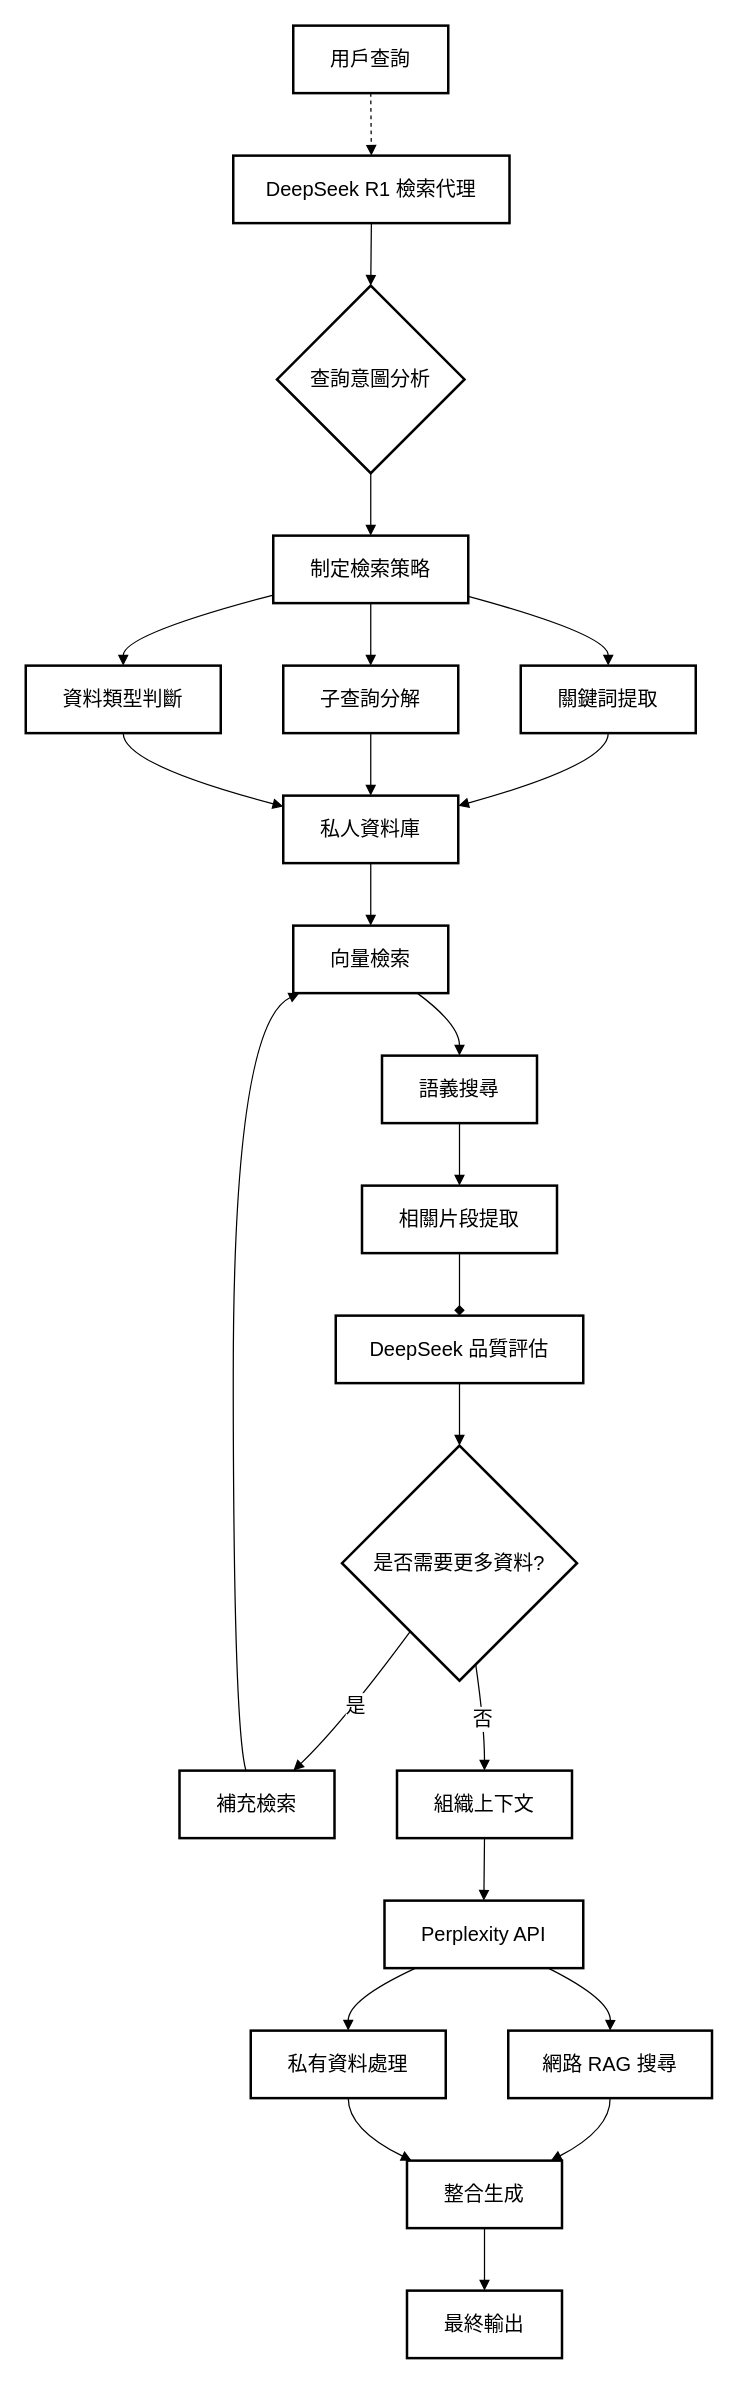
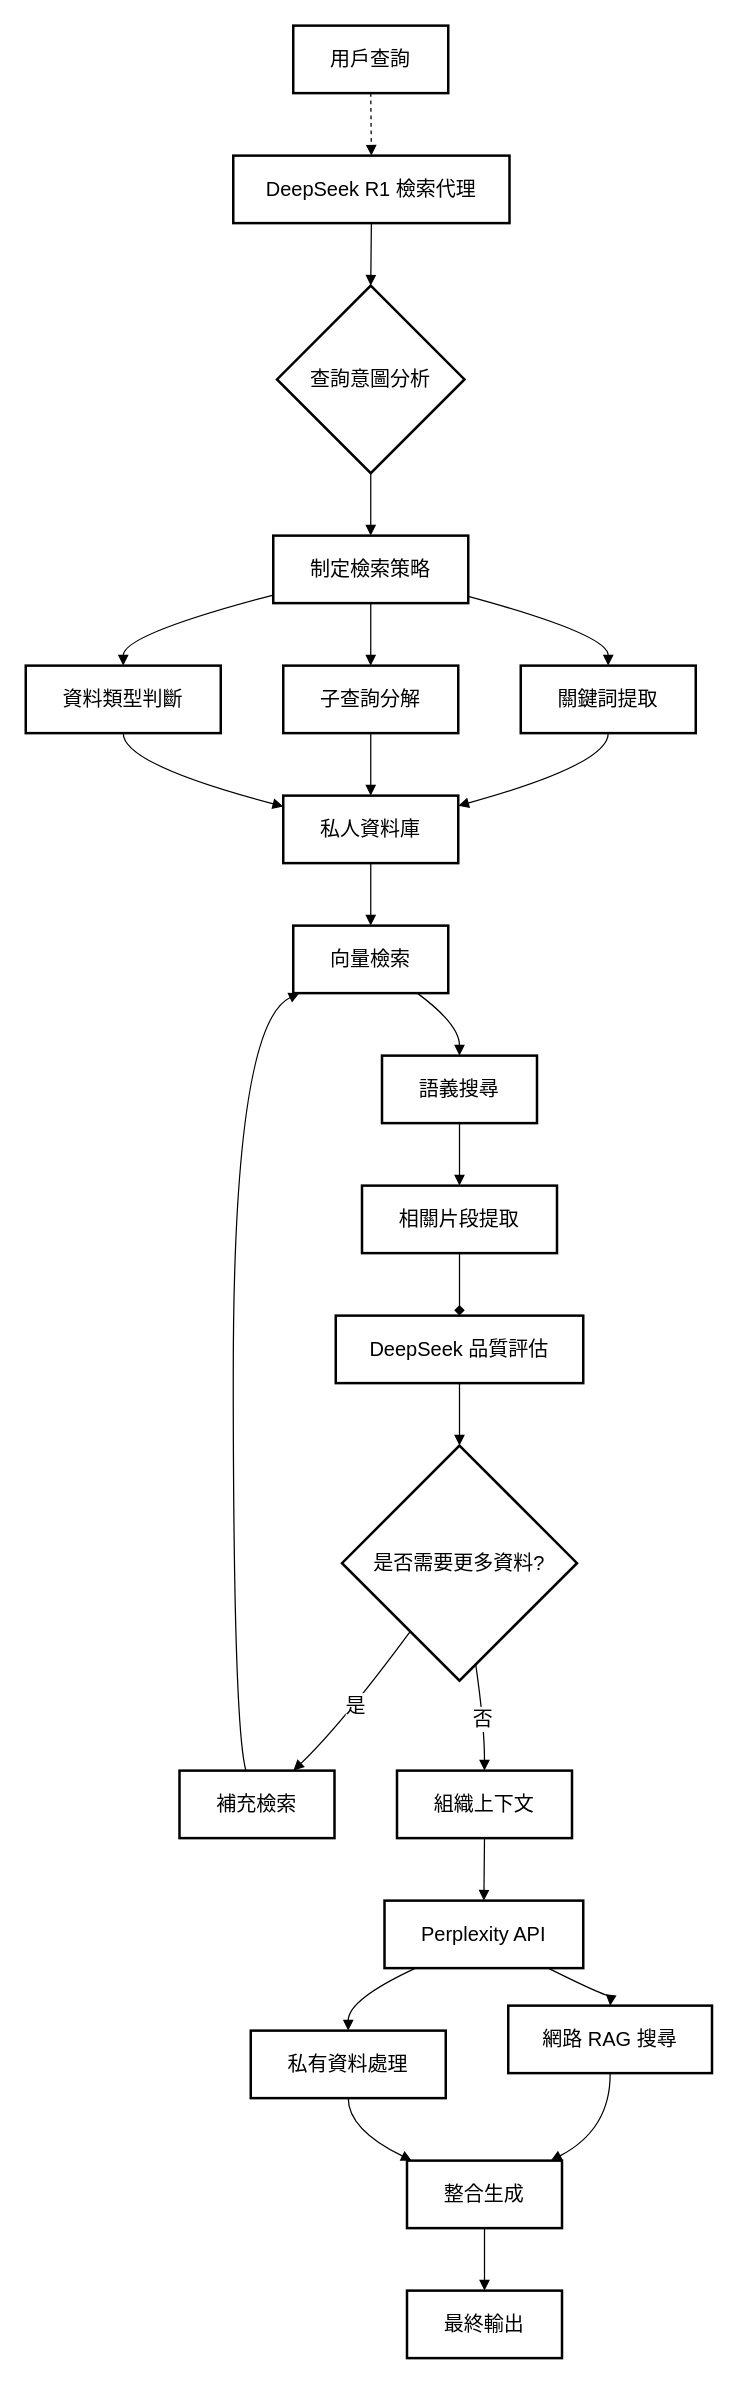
(610, 2064) -> (610, 2039)
